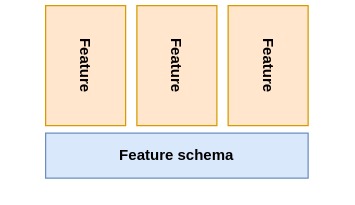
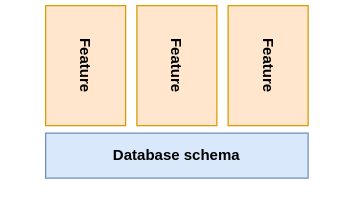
(177, 156) -> (177, 156)
